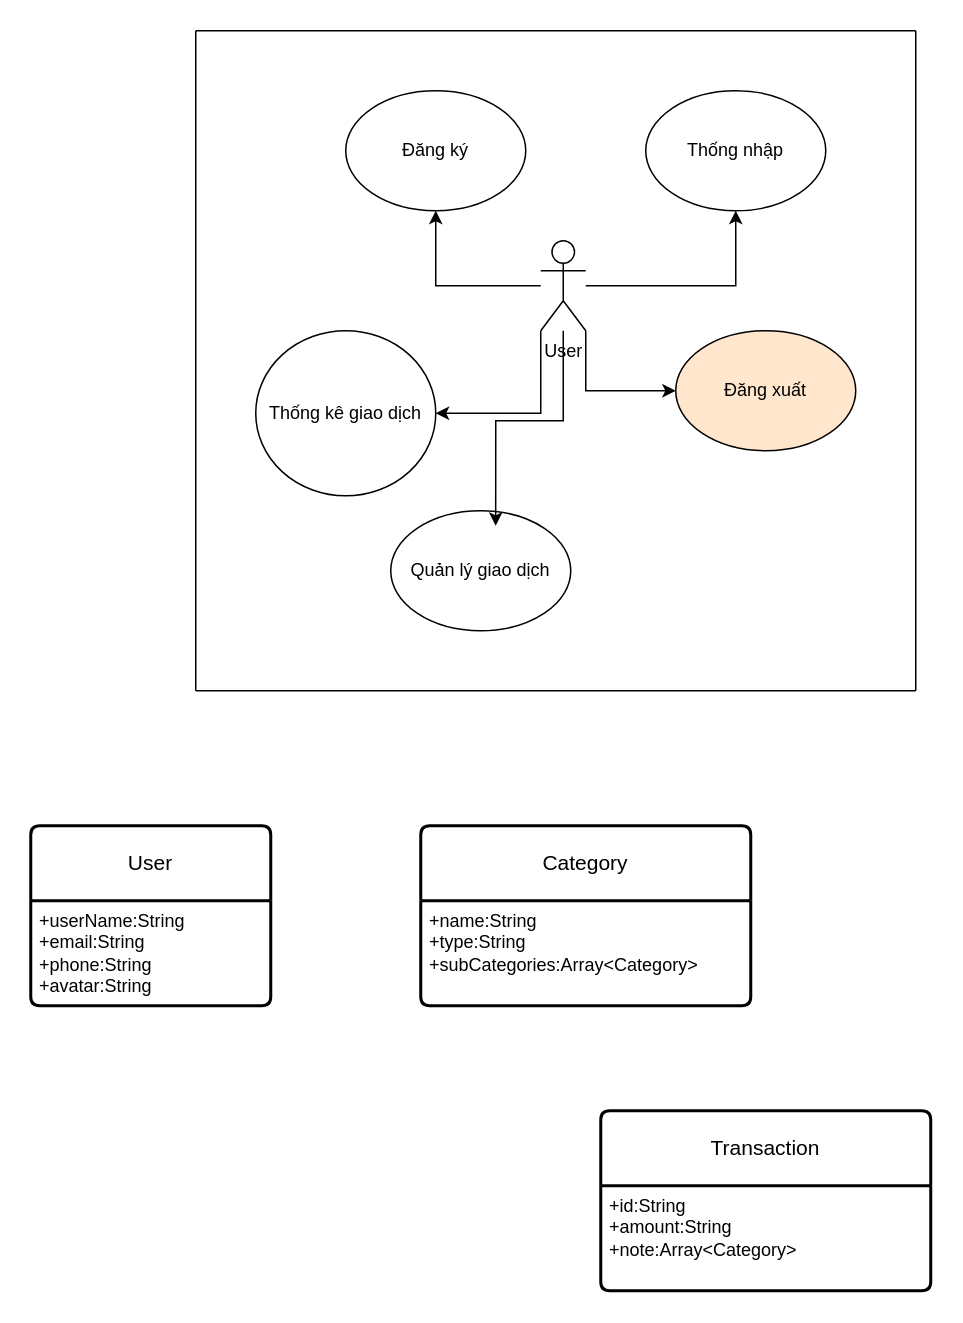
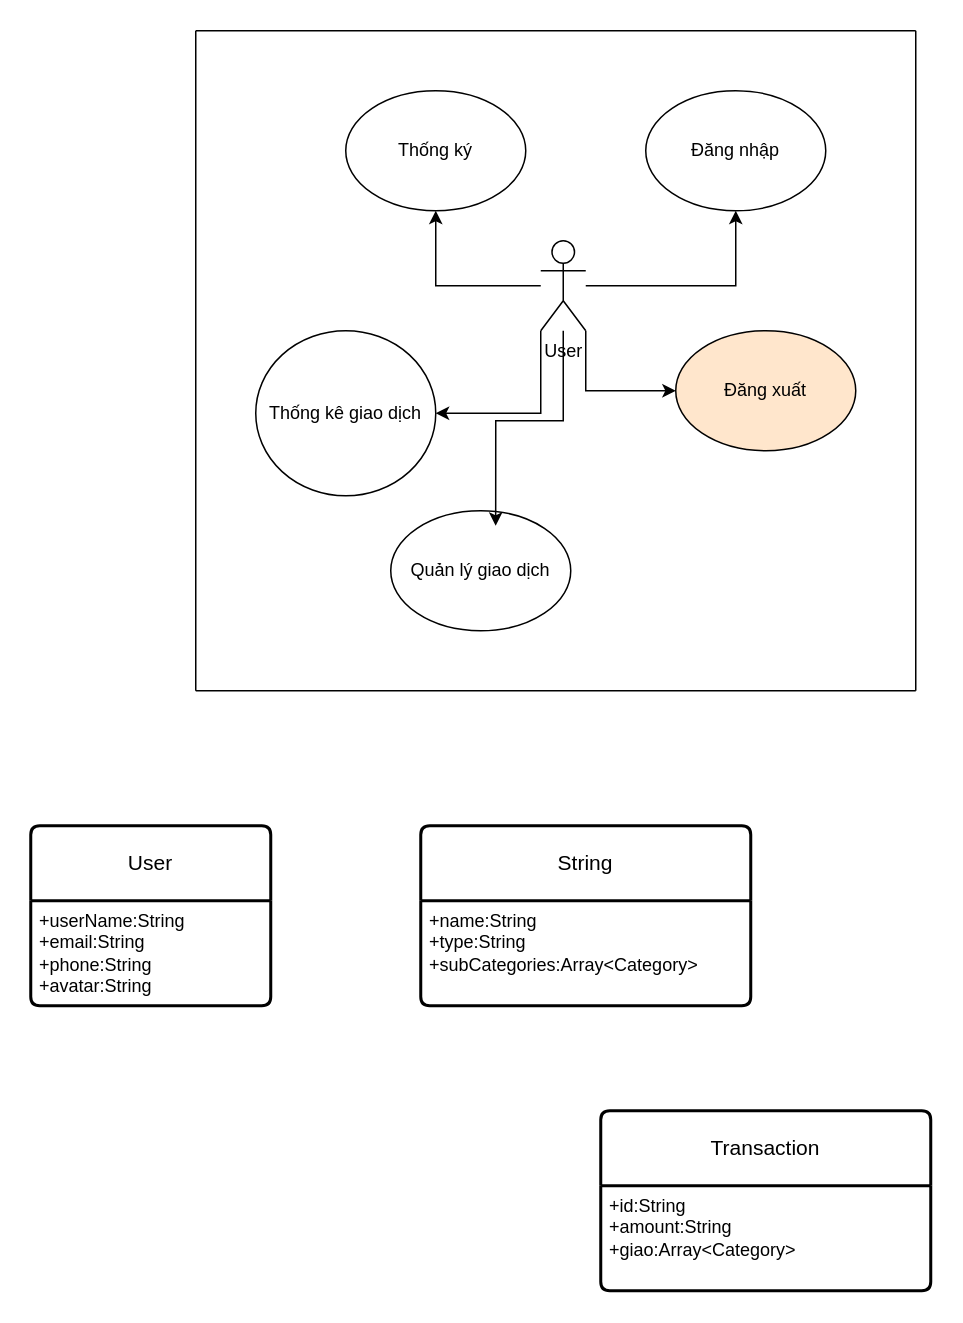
(436, 151) -> (436, 151)
(736, 151) -> (736, 151)
(586, 863) -> (586, 863)
(713, 1229) -> (711, 1229)
